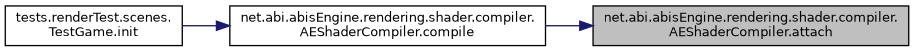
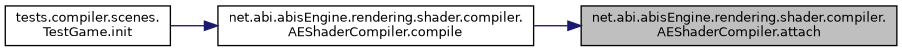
(94, 26) -> (88, 26)
